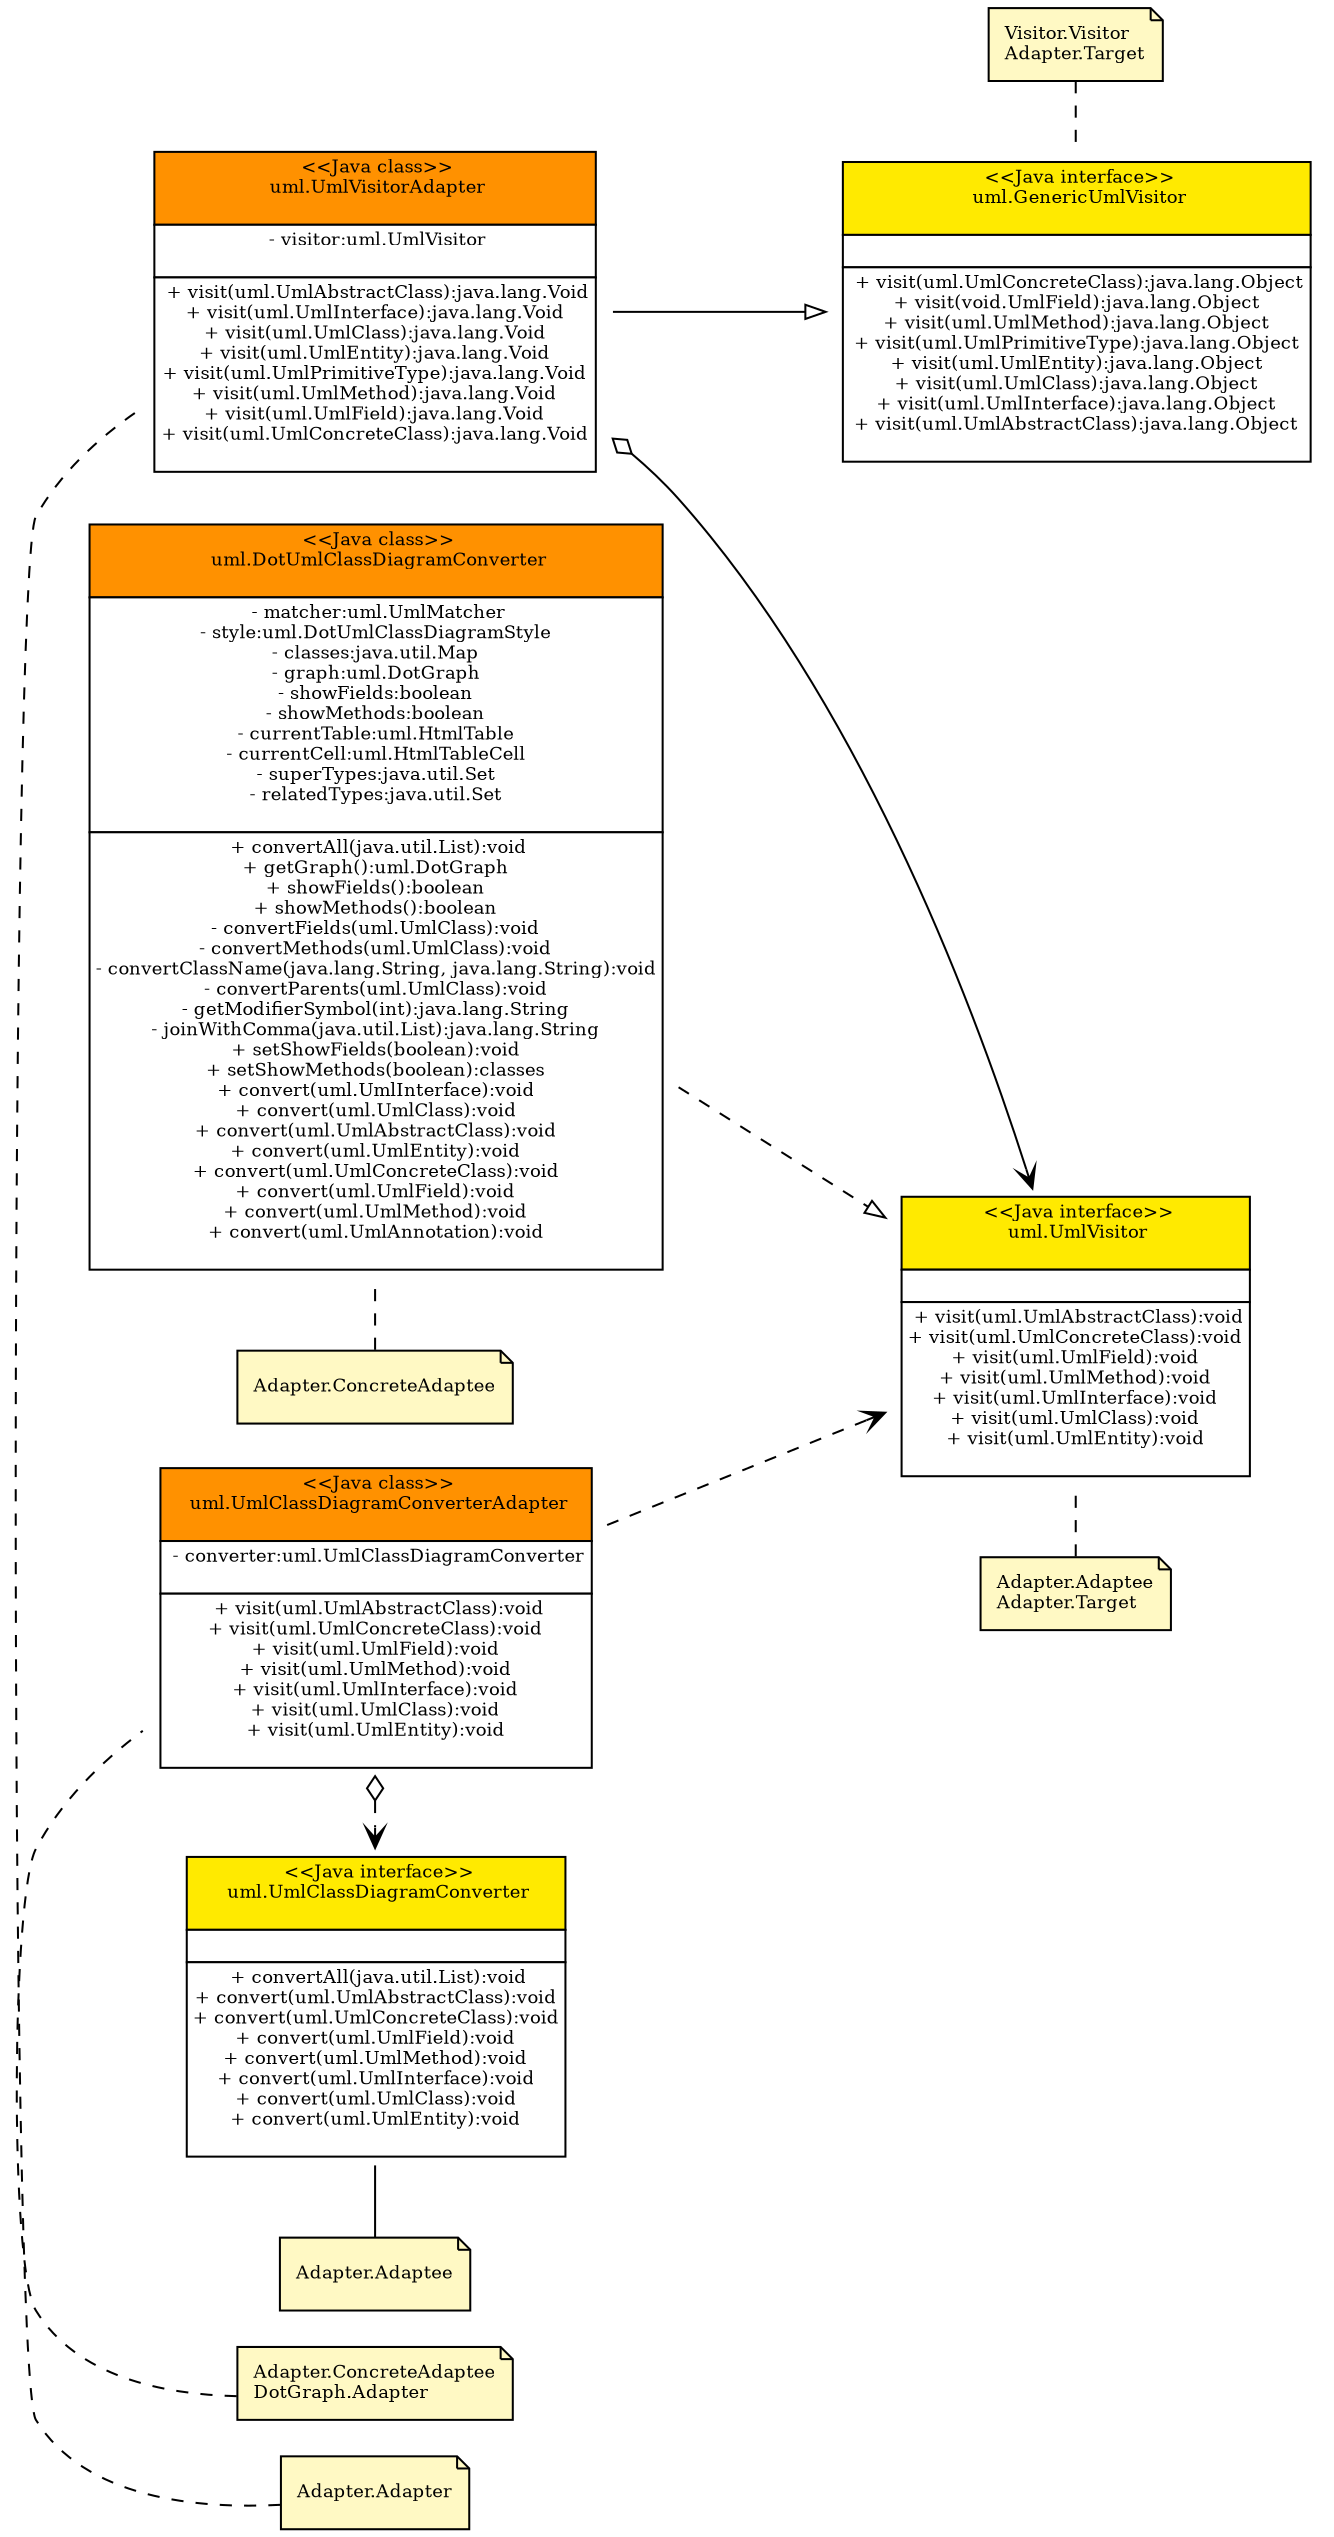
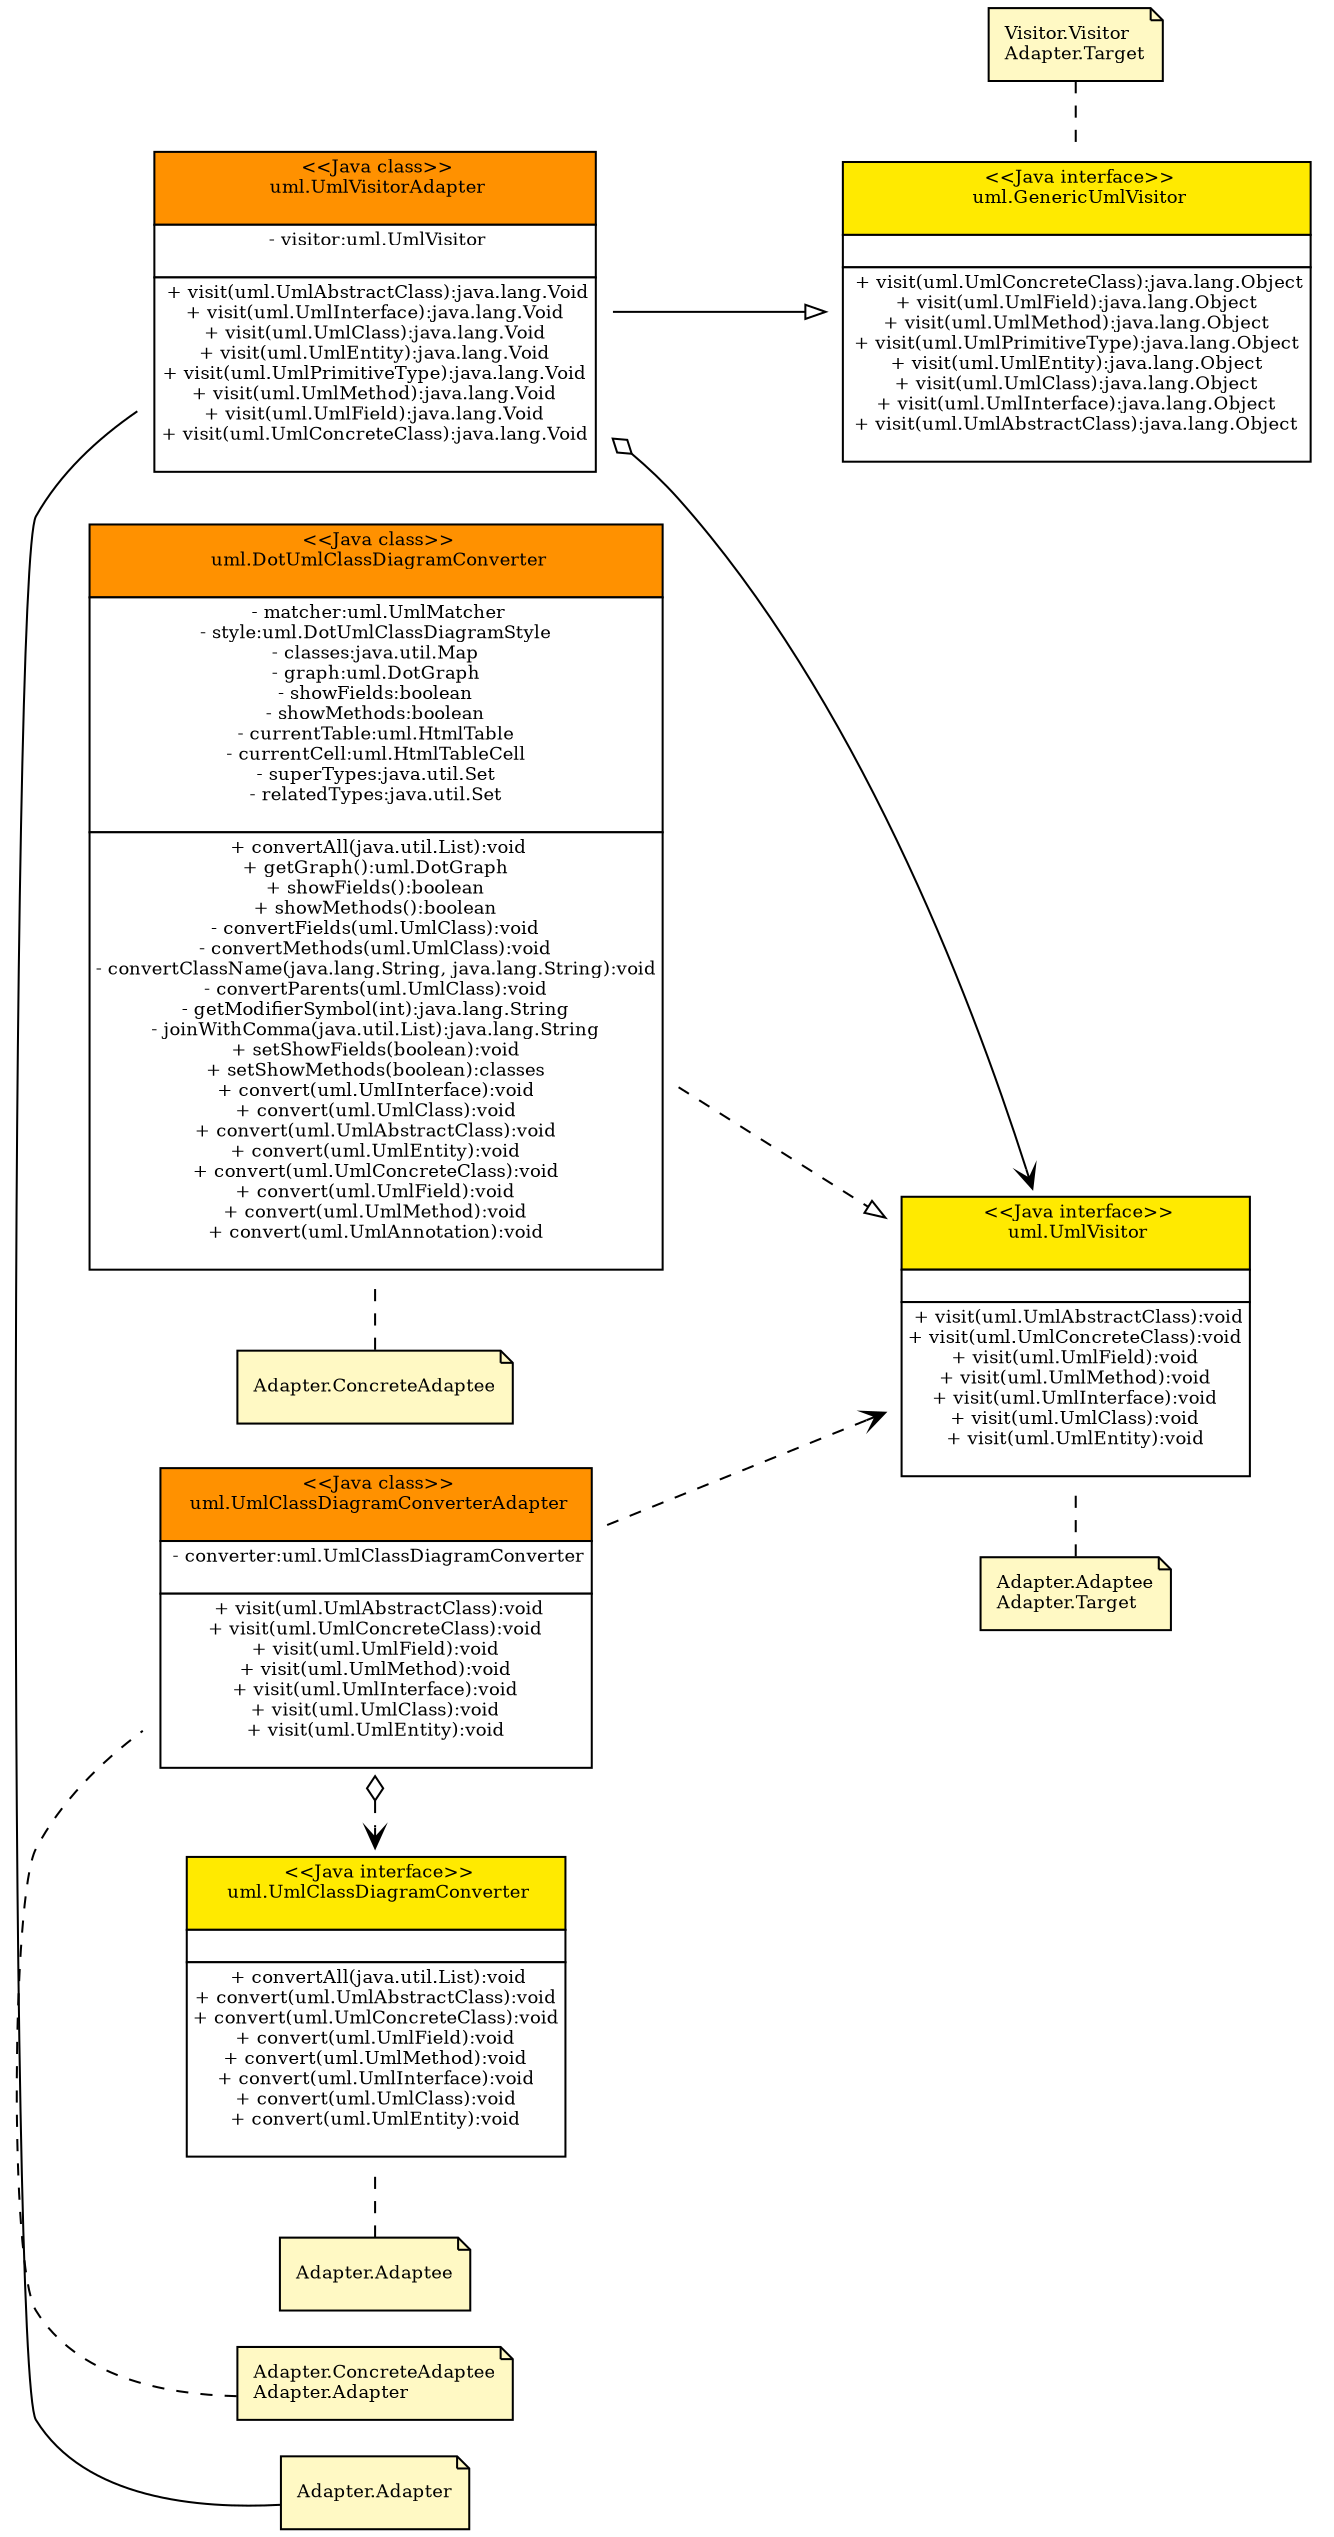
(1077, 303) -> (1077, 303)
(16, 1530) -> (16, 1530)
(375, 2201) -> (375, 2201)
(375, 2383) -> (375, 2383)
